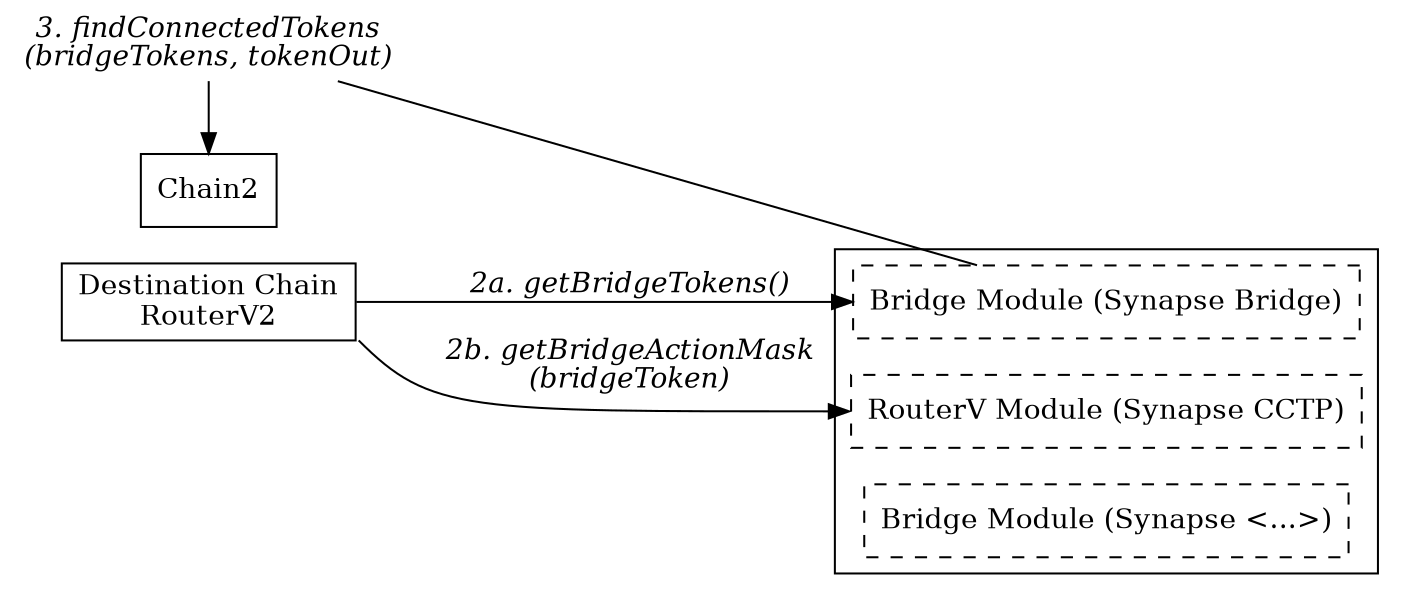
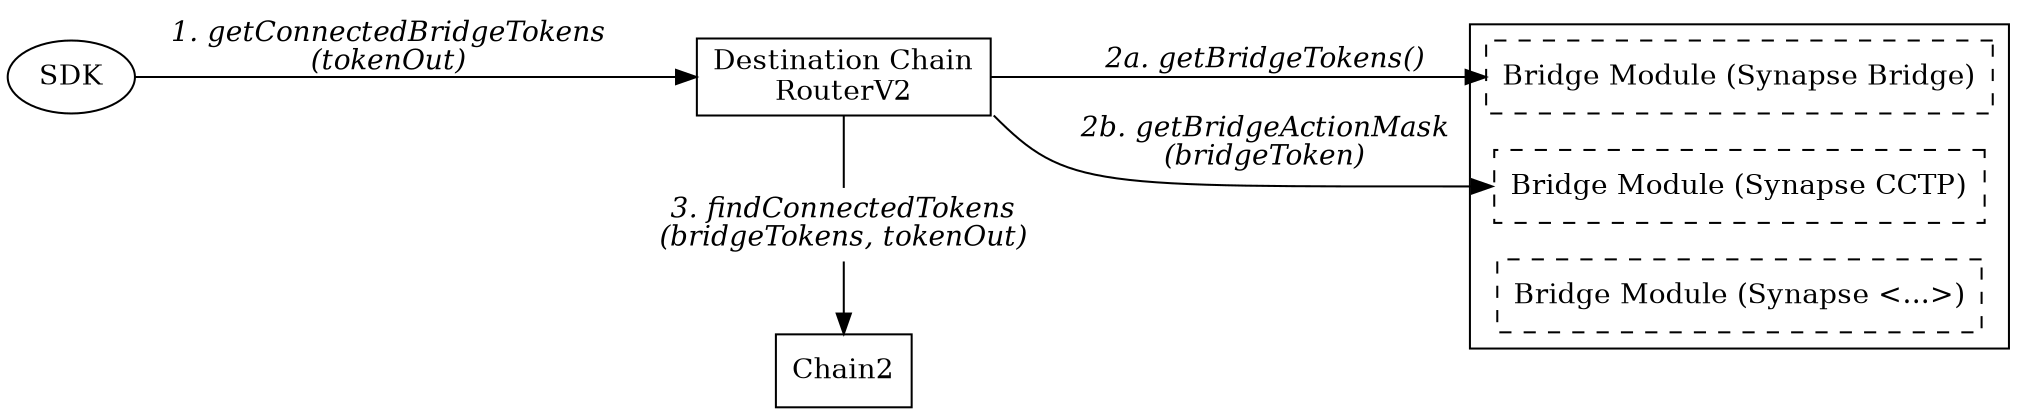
none -> (71, 77)
(657, 173) -> (844, 152)
(1106, 411) -> (1739, 186)
